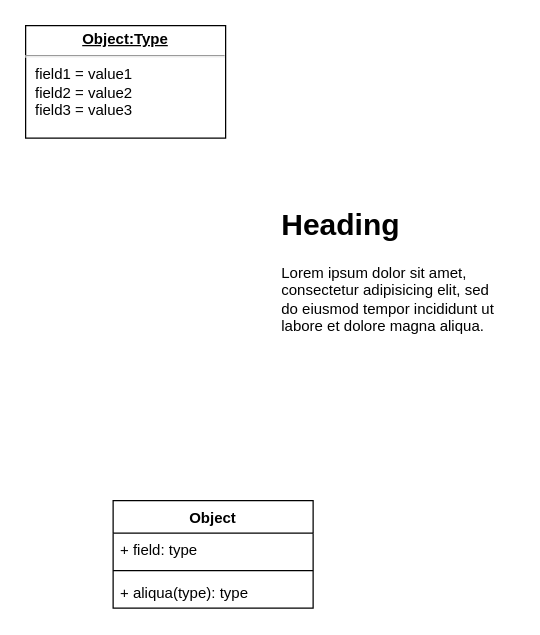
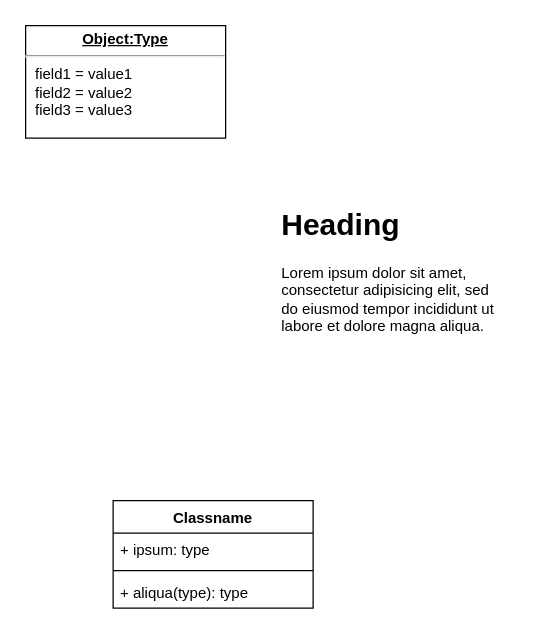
(213, 518) -> (213, 518)
(165, 550) -> (167, 550)
